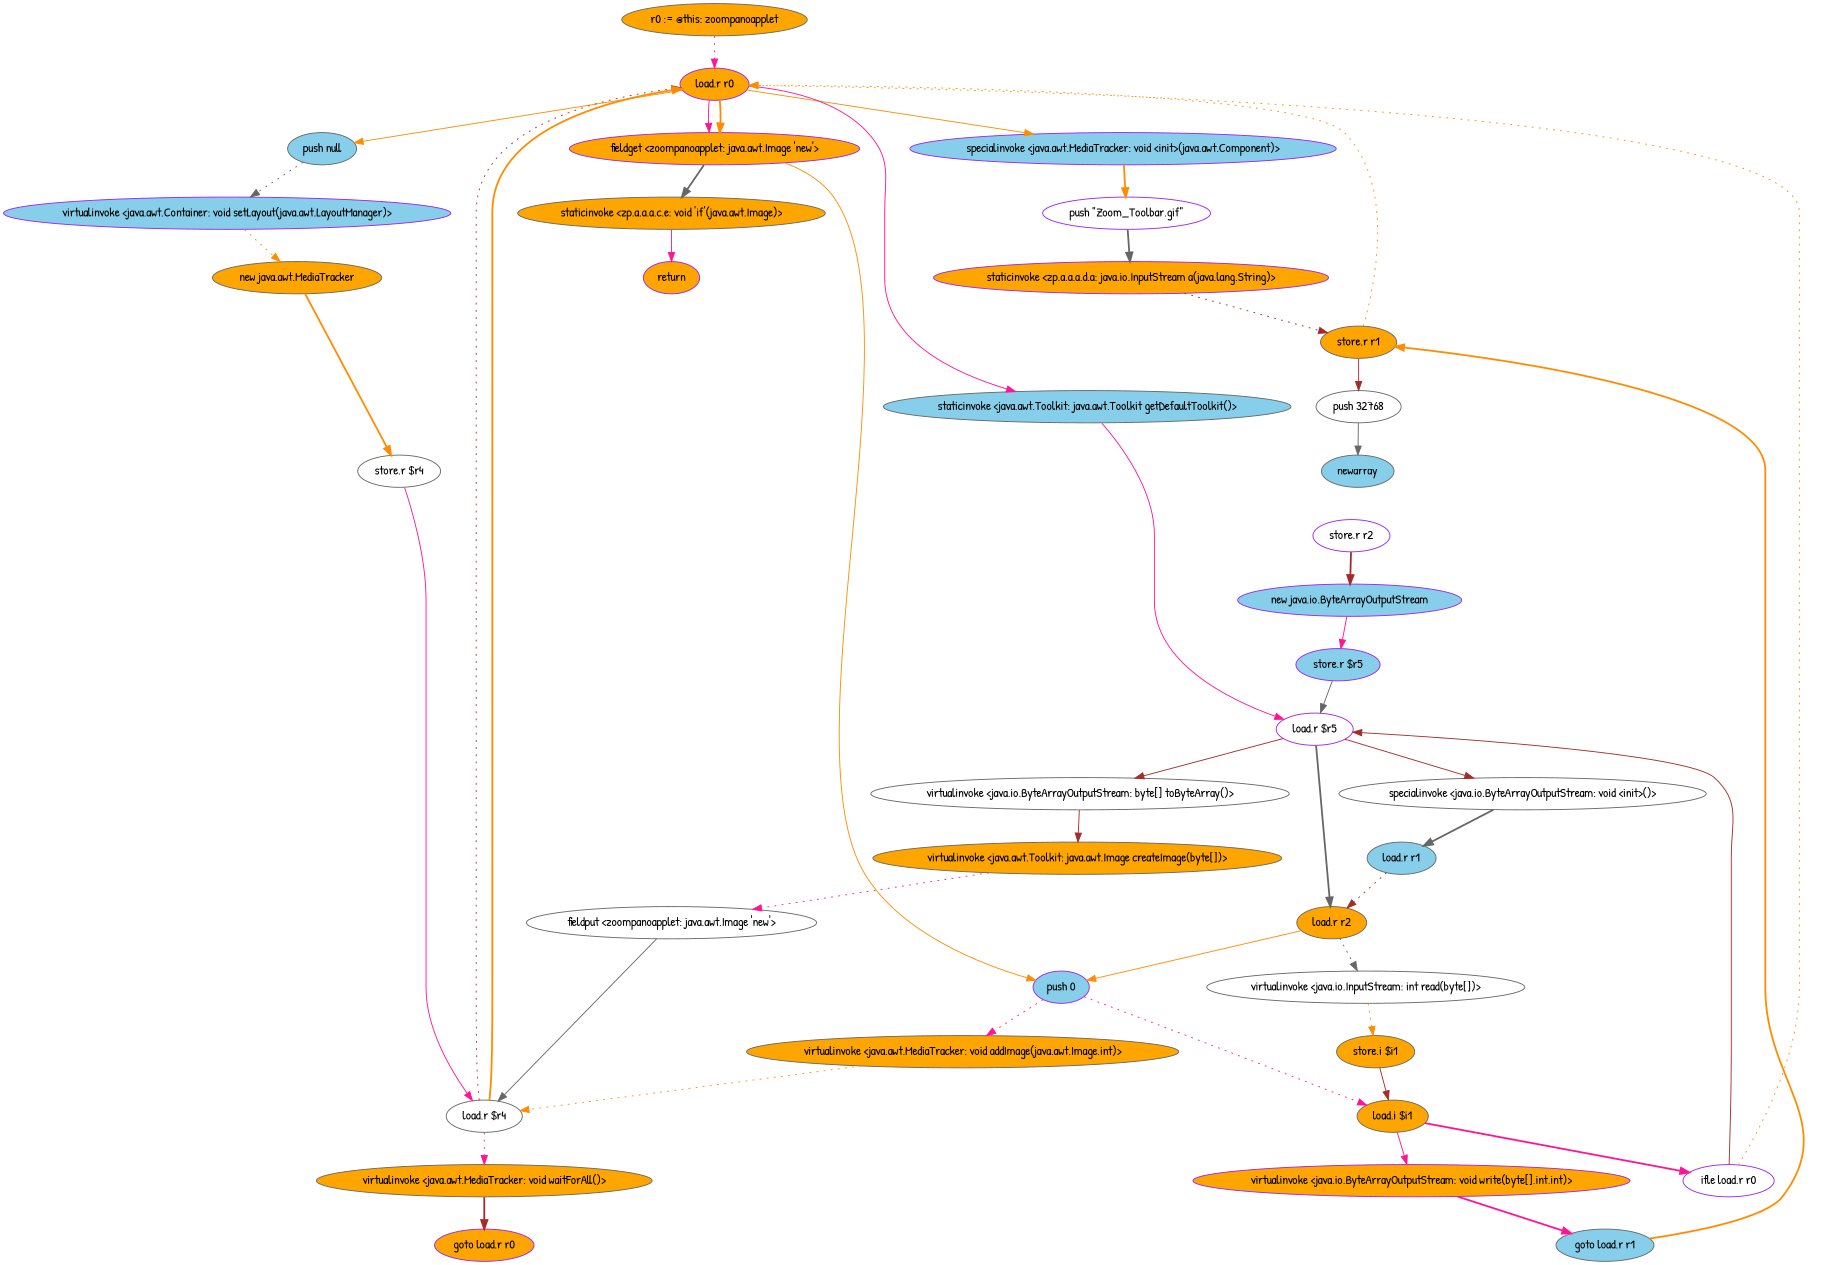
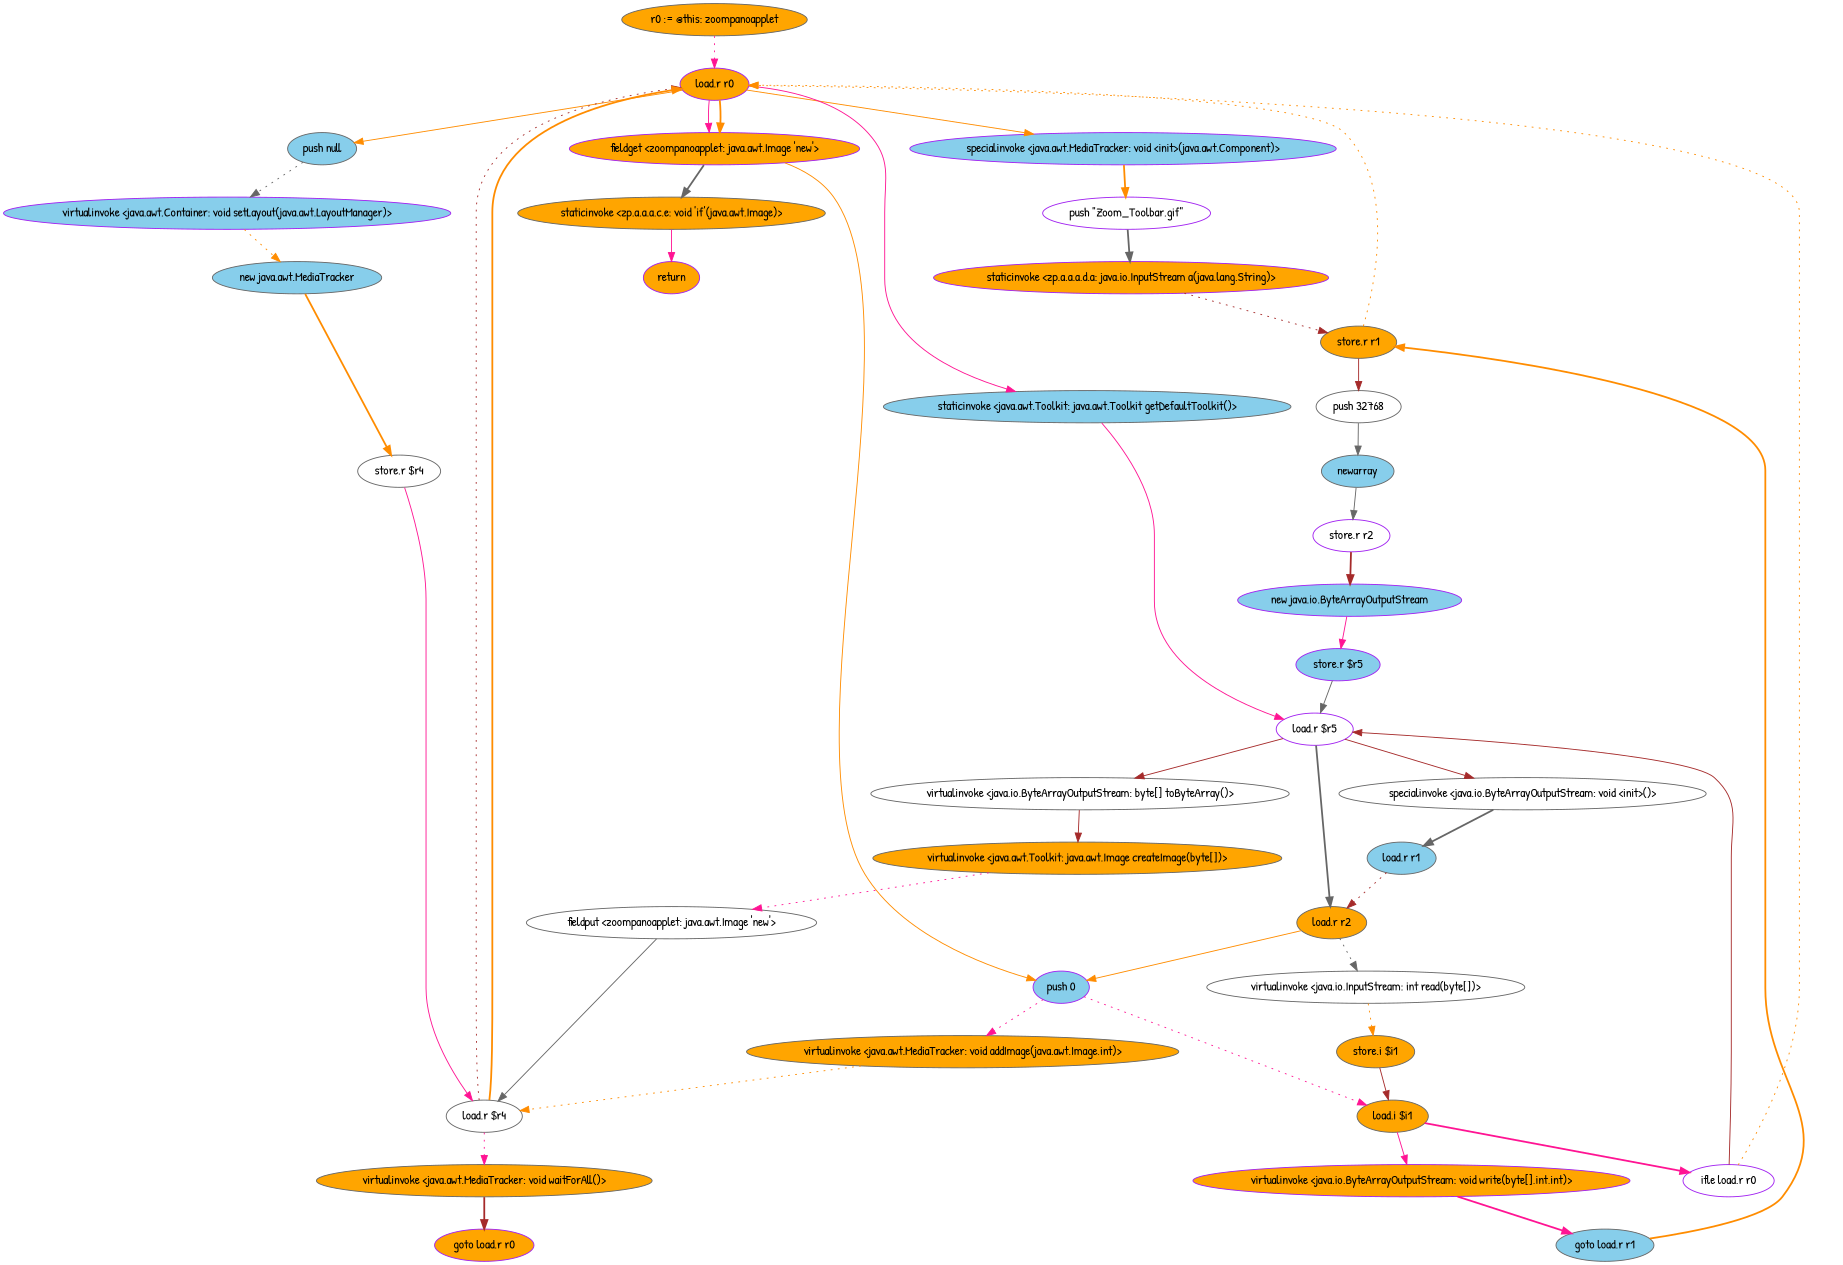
(297, 278) -> (297, 278)
none -> (1355, 499)
